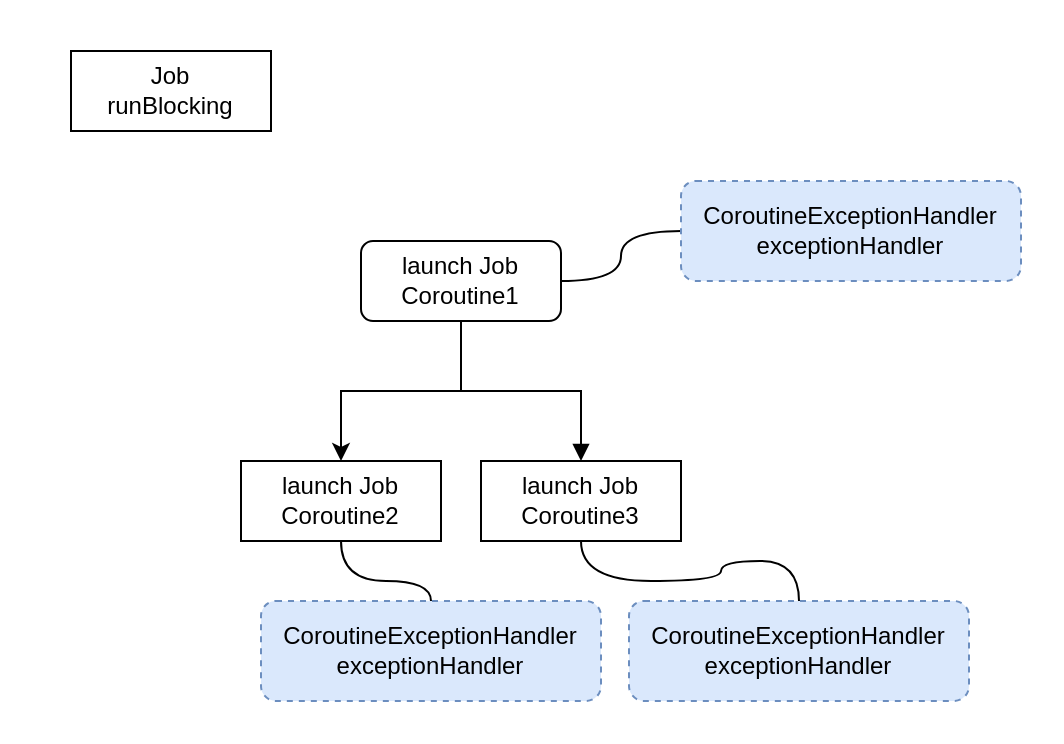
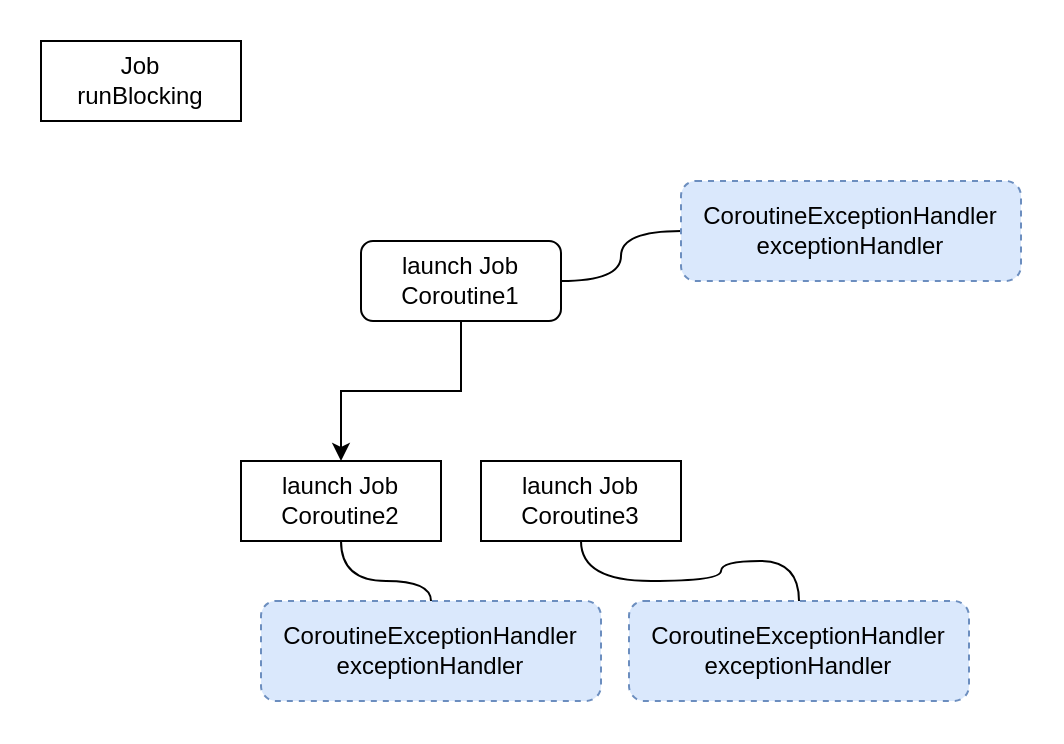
(171, 91) -> (141, 81)
(549, 391) -> none
